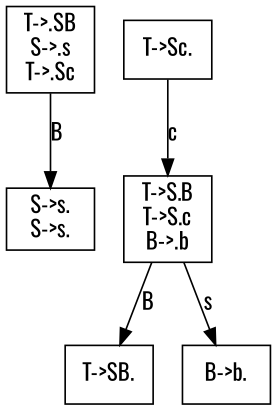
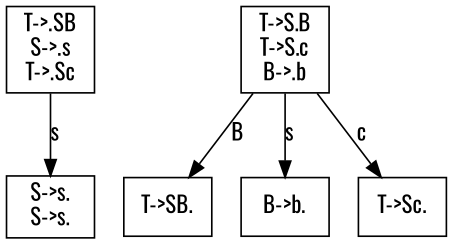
(168, 119) -> (344, 129)
(57, 134) -> (55, 134)
